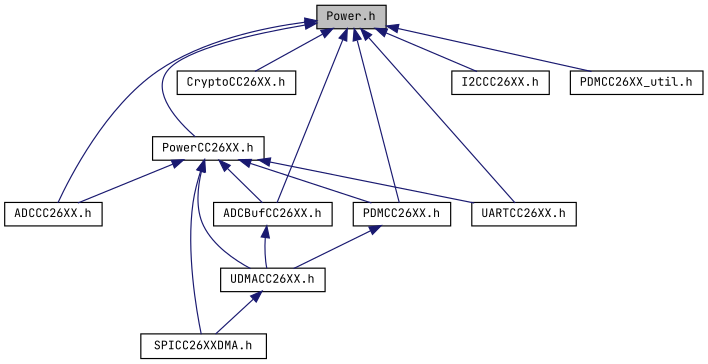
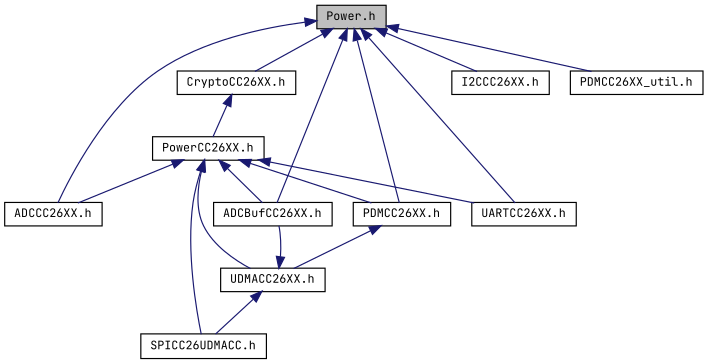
(165, 75) -> (220, 121)
(265, 253) -> (281, 241)
(204, 346) -> (204, 346)
